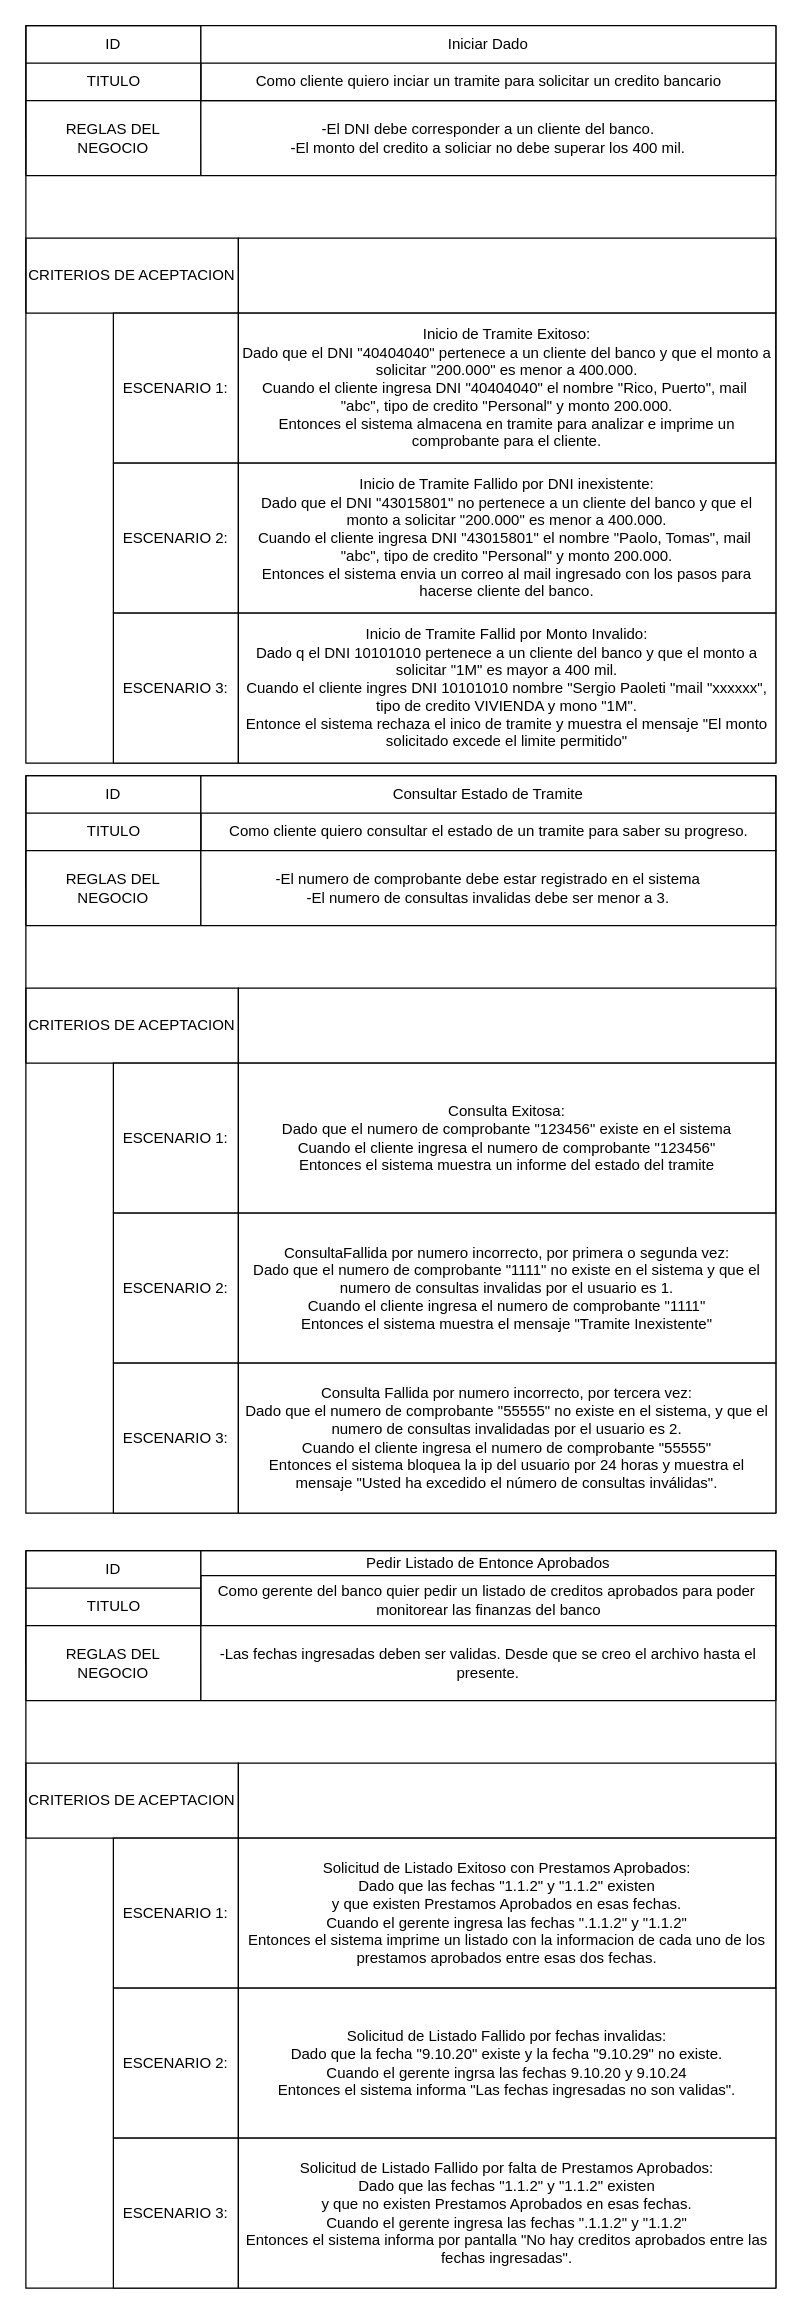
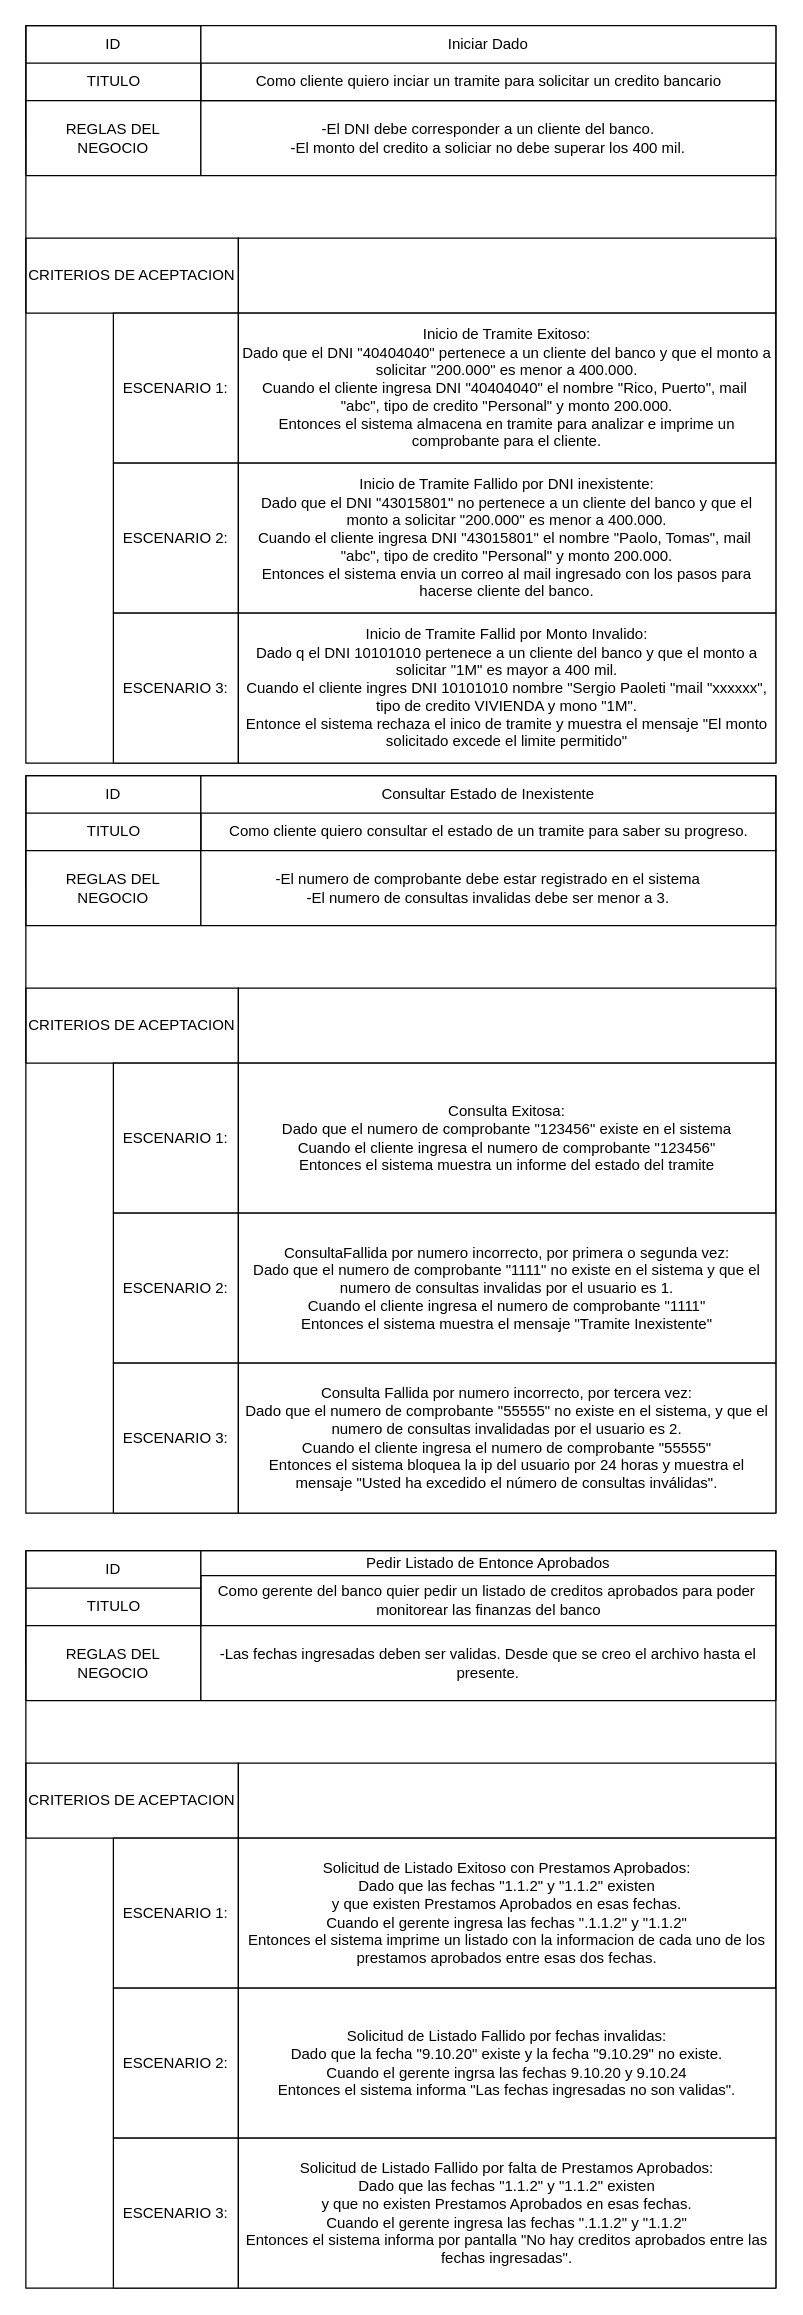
(488, 794) -> (488, 794)
